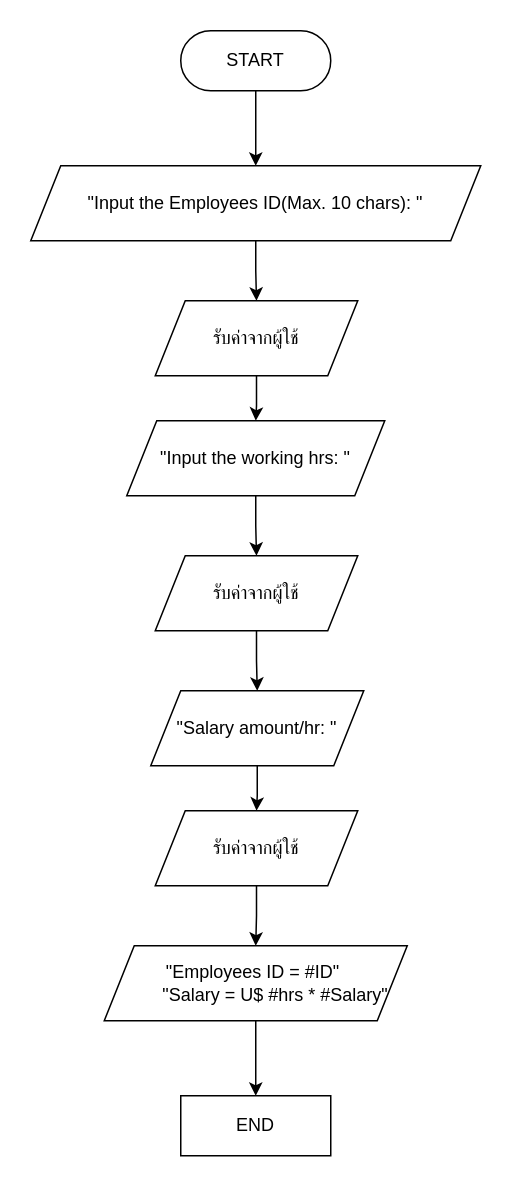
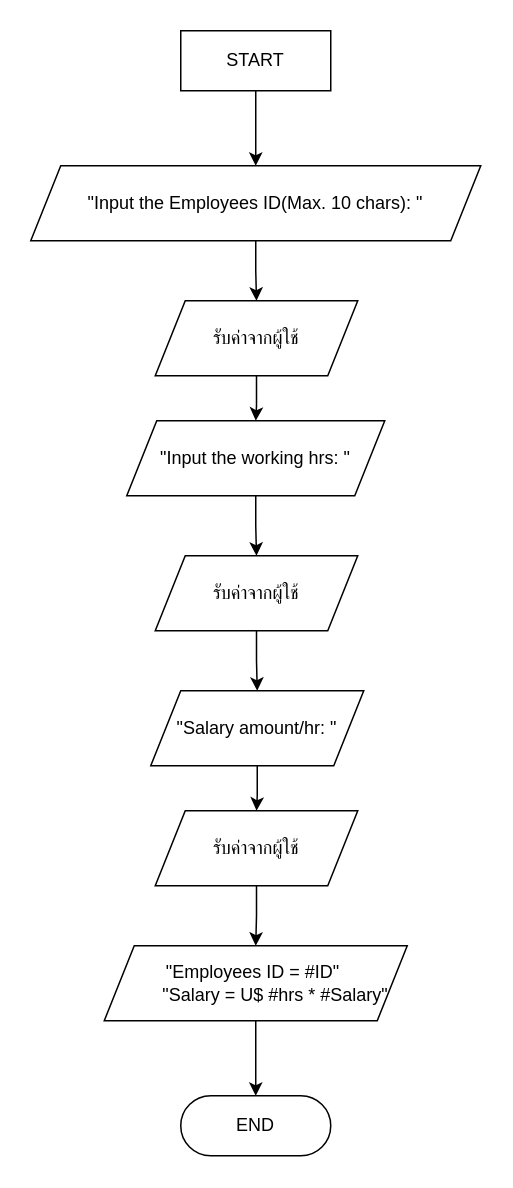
(256, 61) -> (256, 61)
(256, 1126) -> (256, 1126)
